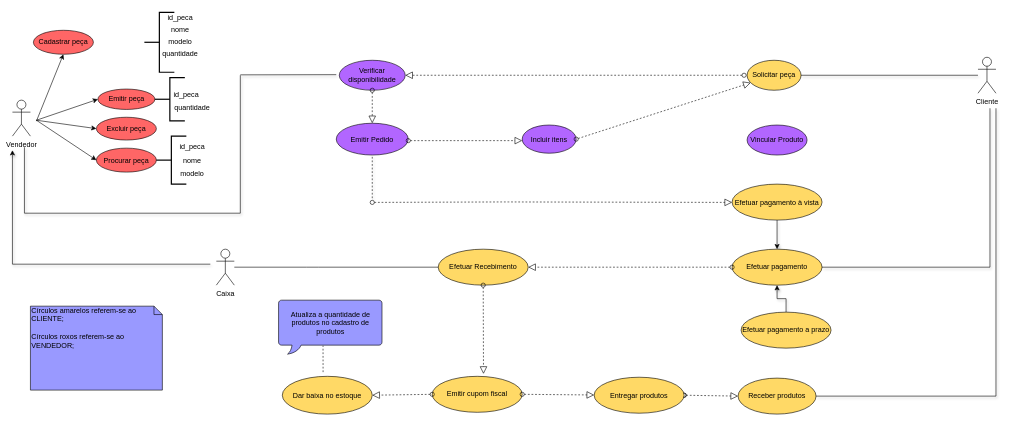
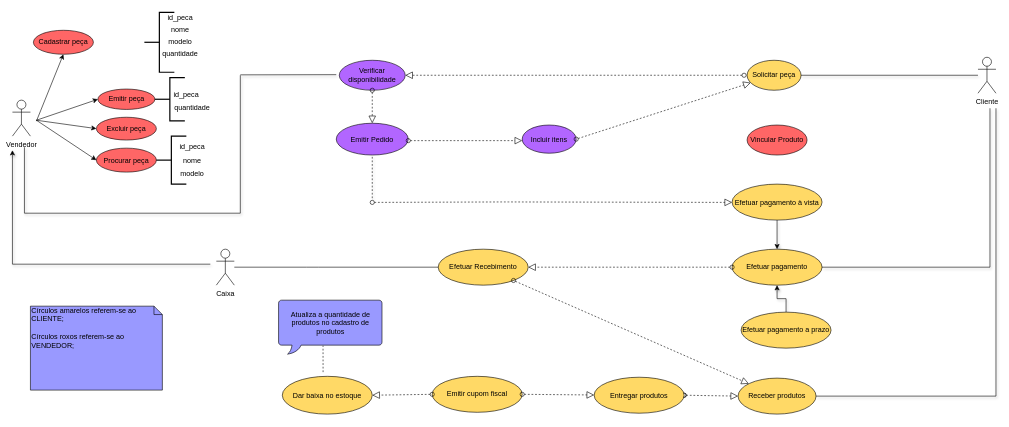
(777, 140) -> (777, 140)
(483, 327) -> (628, 331)
